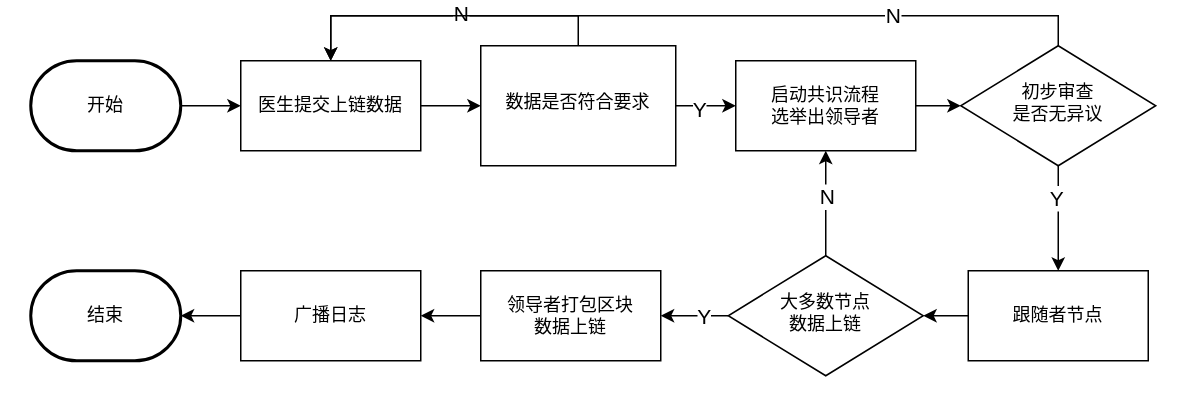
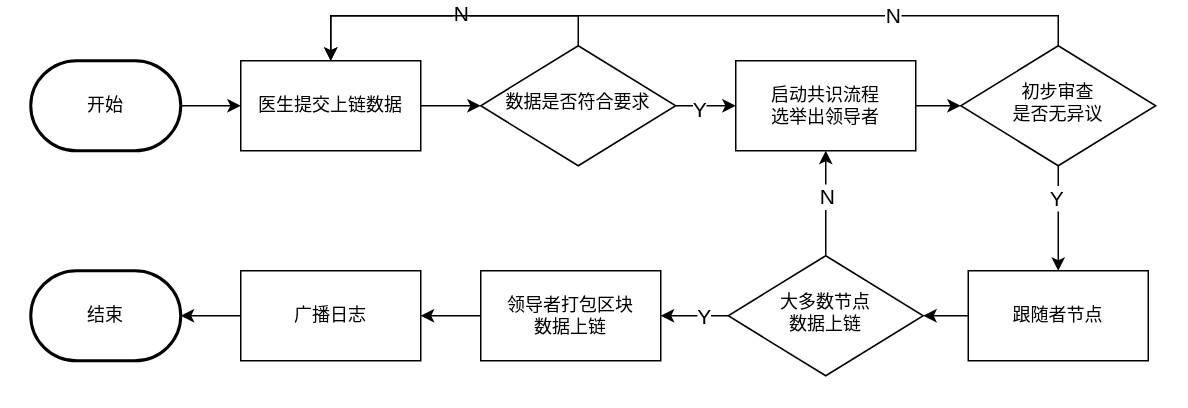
(578, 106) -> (578, 106)
